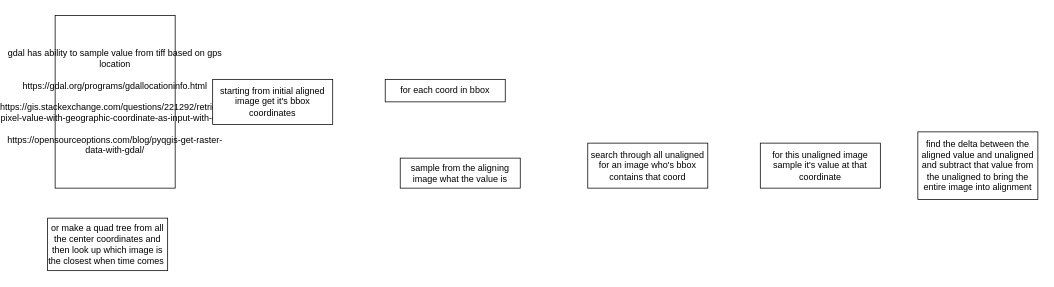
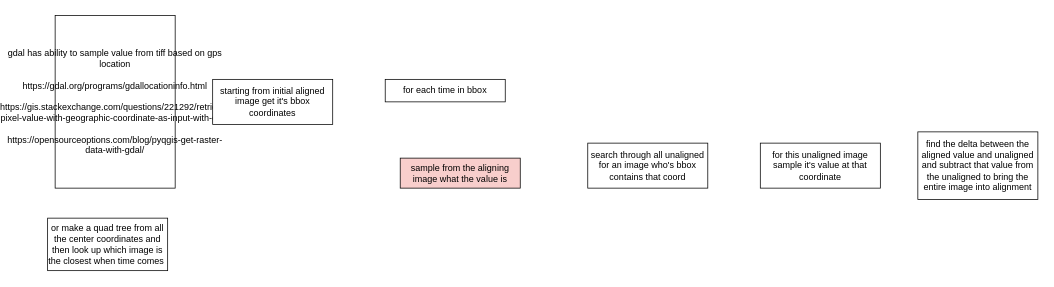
(445, 90) -> (445, 90)
(460, 173) -> (460, 173)
